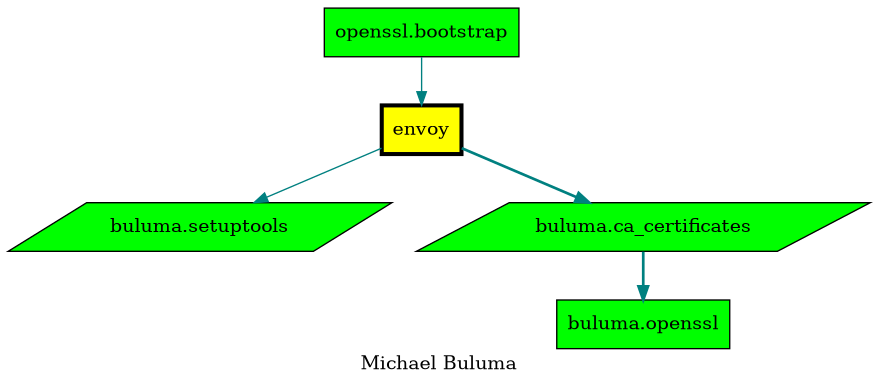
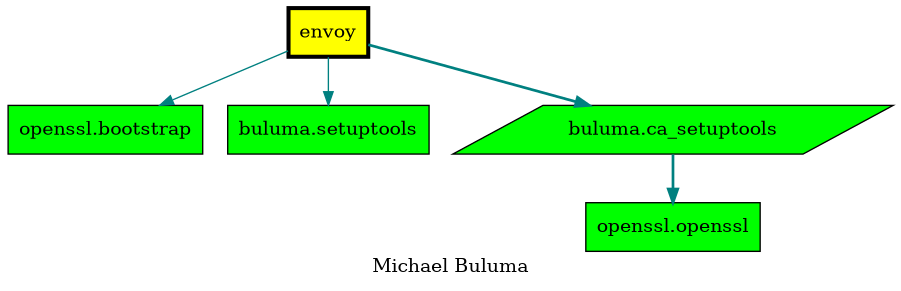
(422, 74) -> (230, 75)
(200, 227) -> (328, 130)
(643, 227) -> (673, 130)
(643, 324) -> (673, 227)
